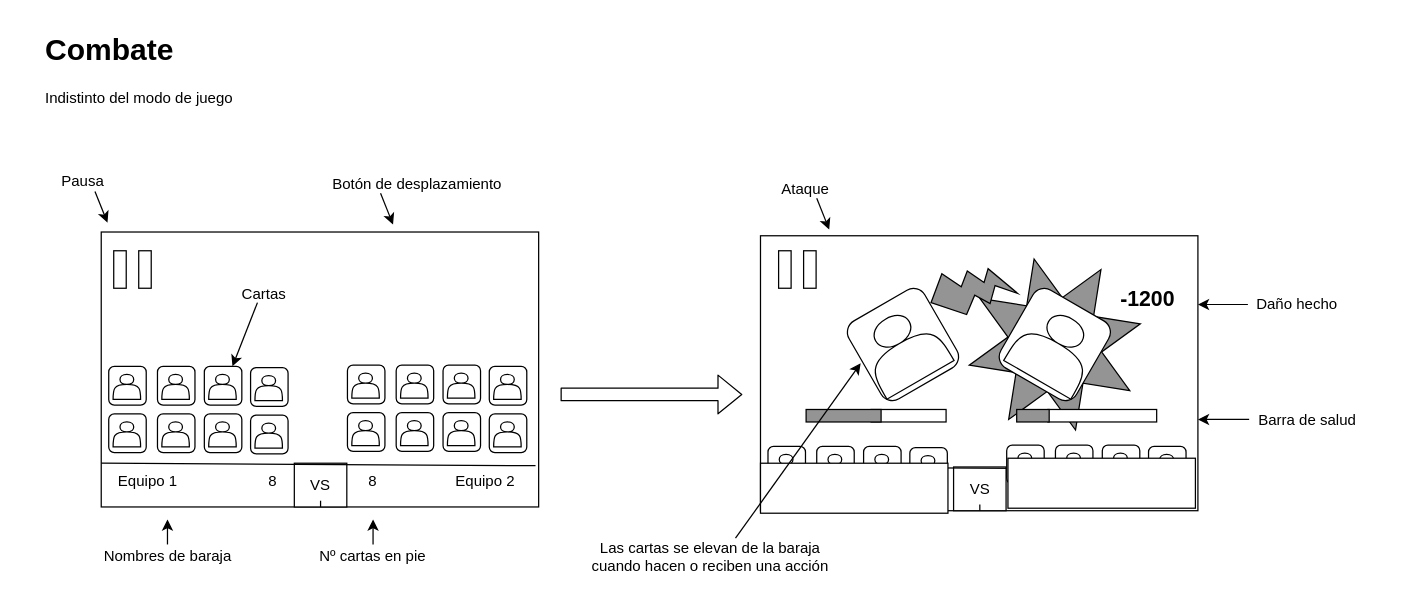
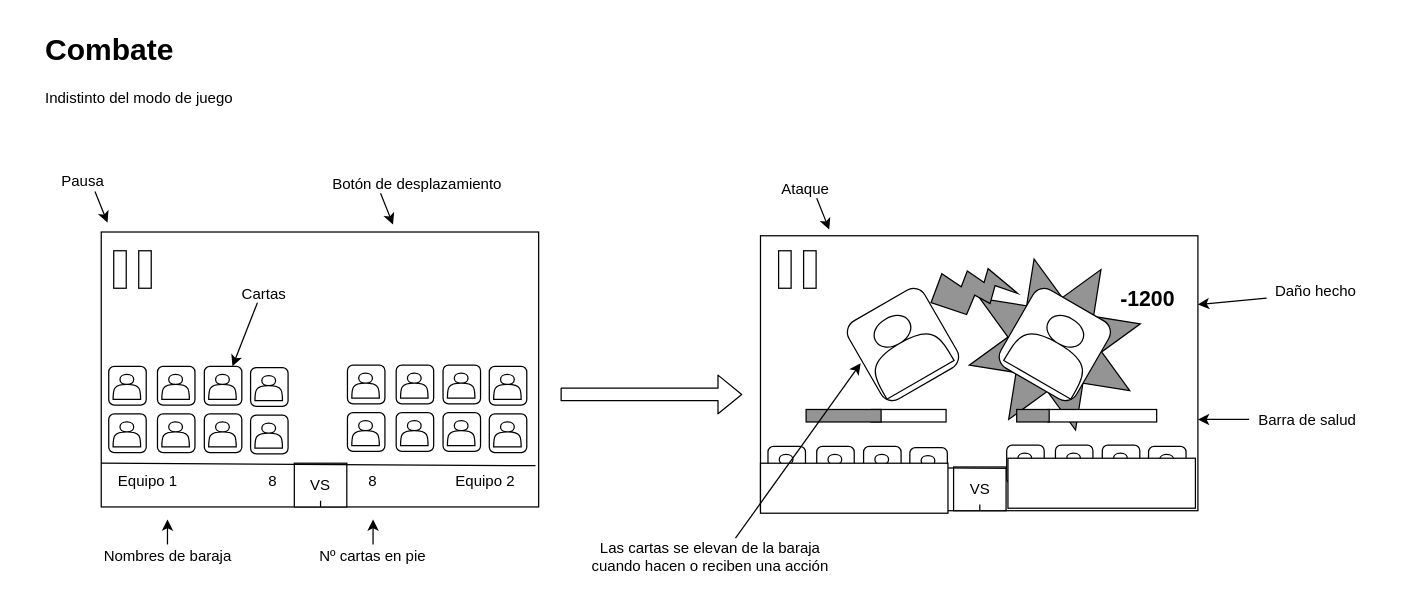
(1316, 304) -> (1335, 292)
